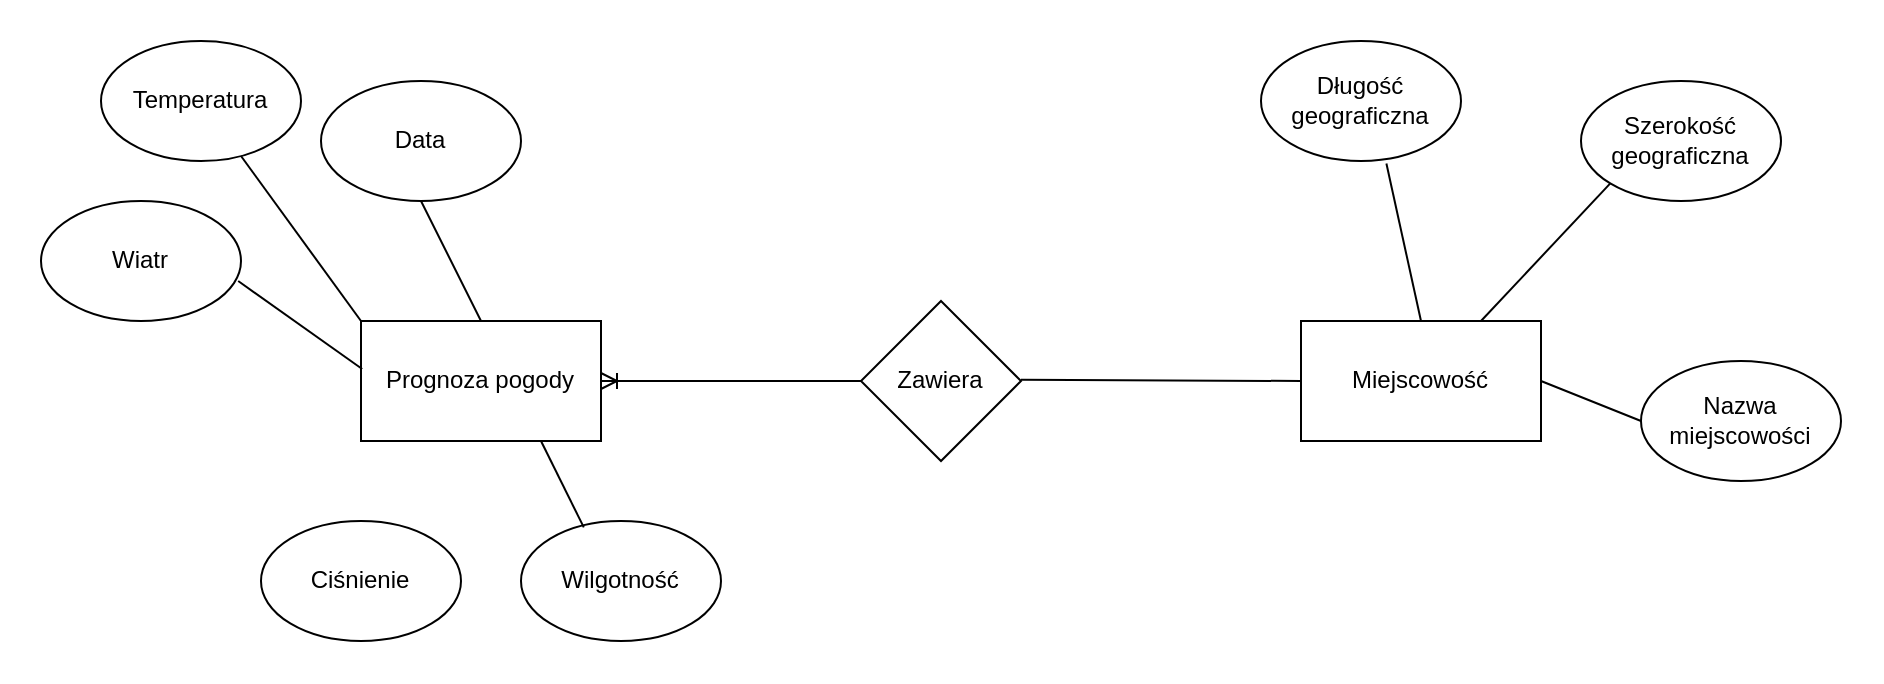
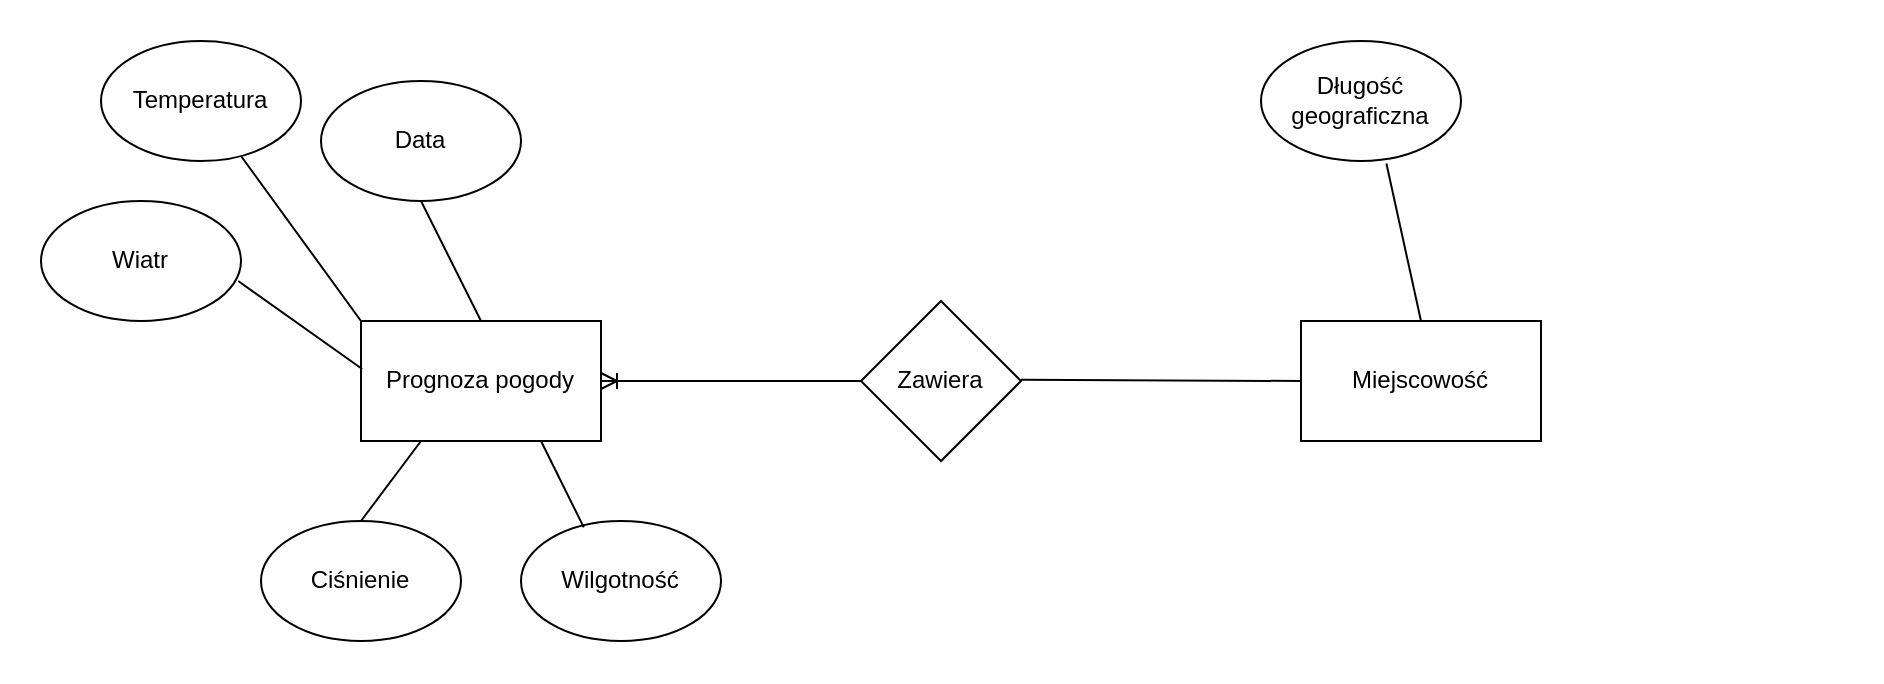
(1681, 141) -> none
(1546, 252) -> none
(1591, 401) -> none
(1741, 421) -> none
none -> (391, 481)
